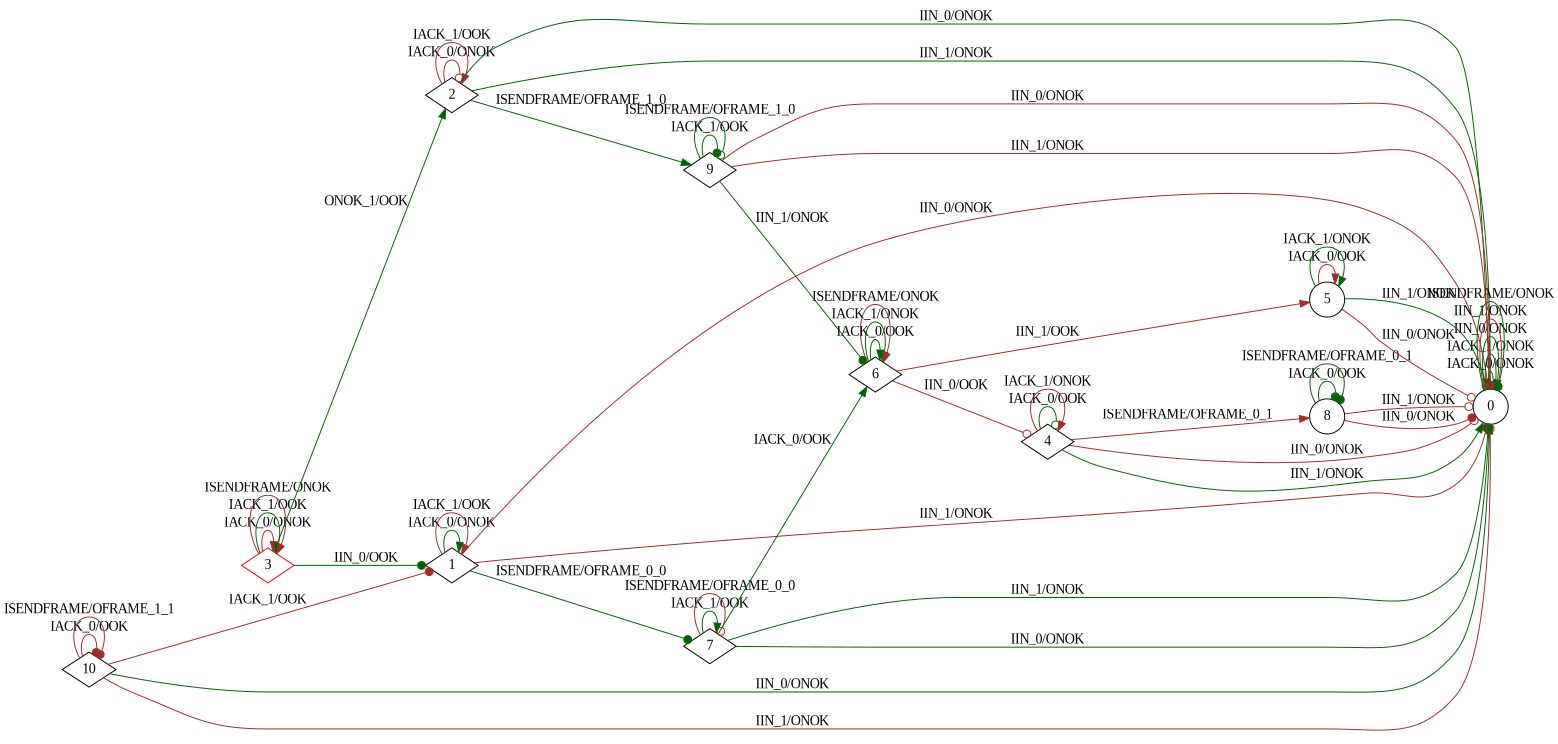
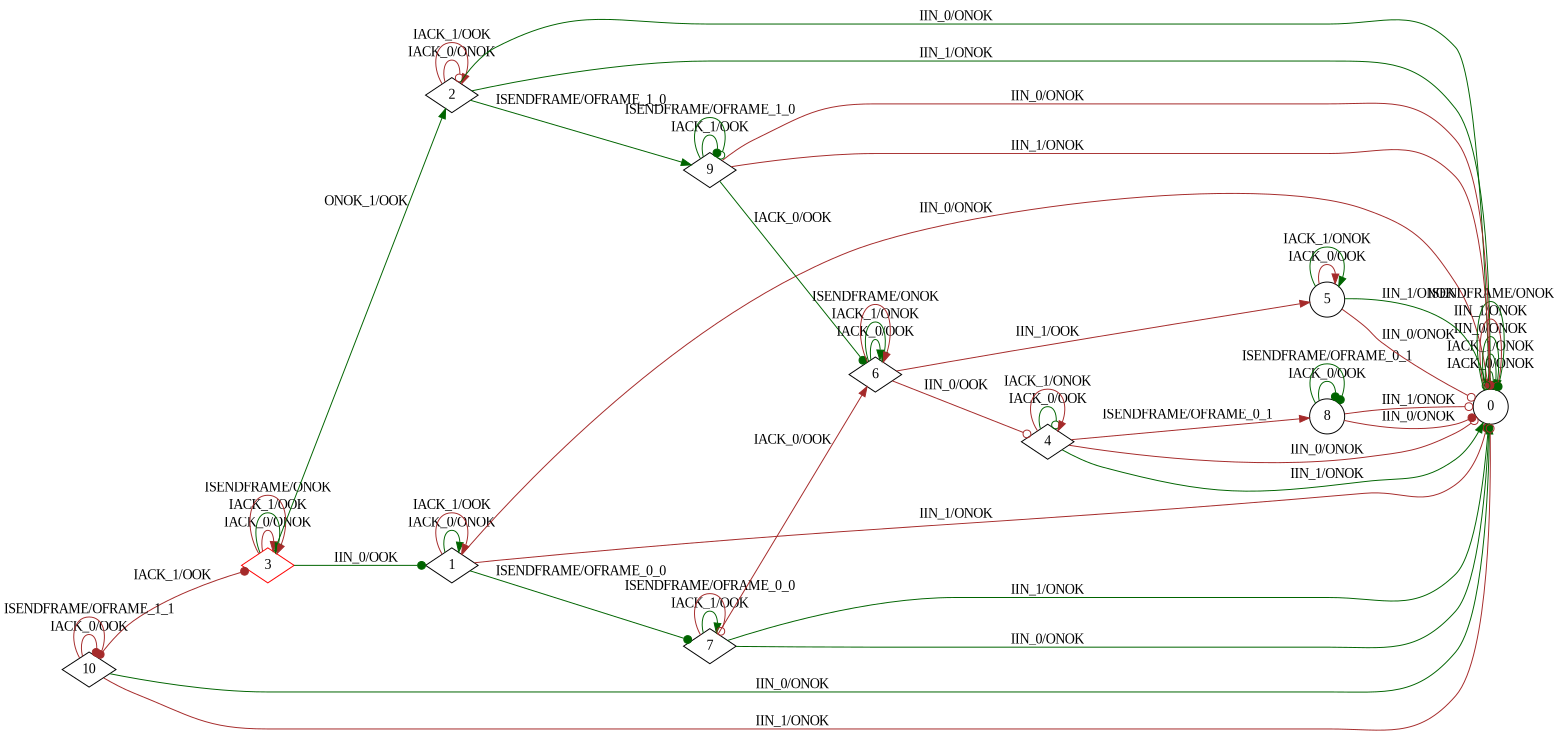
(793, 218) -> (793, 218)
(790, 514) -> (790, 514)
(267, 619) -> (162, 604)
